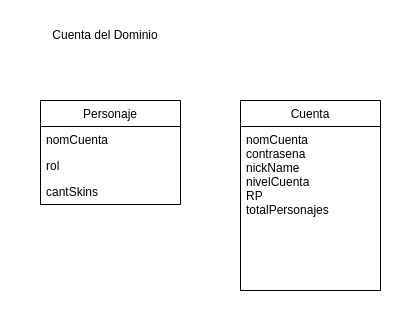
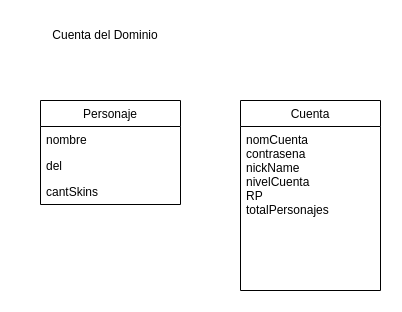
(76, 140) -> (66, 140)
(55, 166) -> (55, 166)
